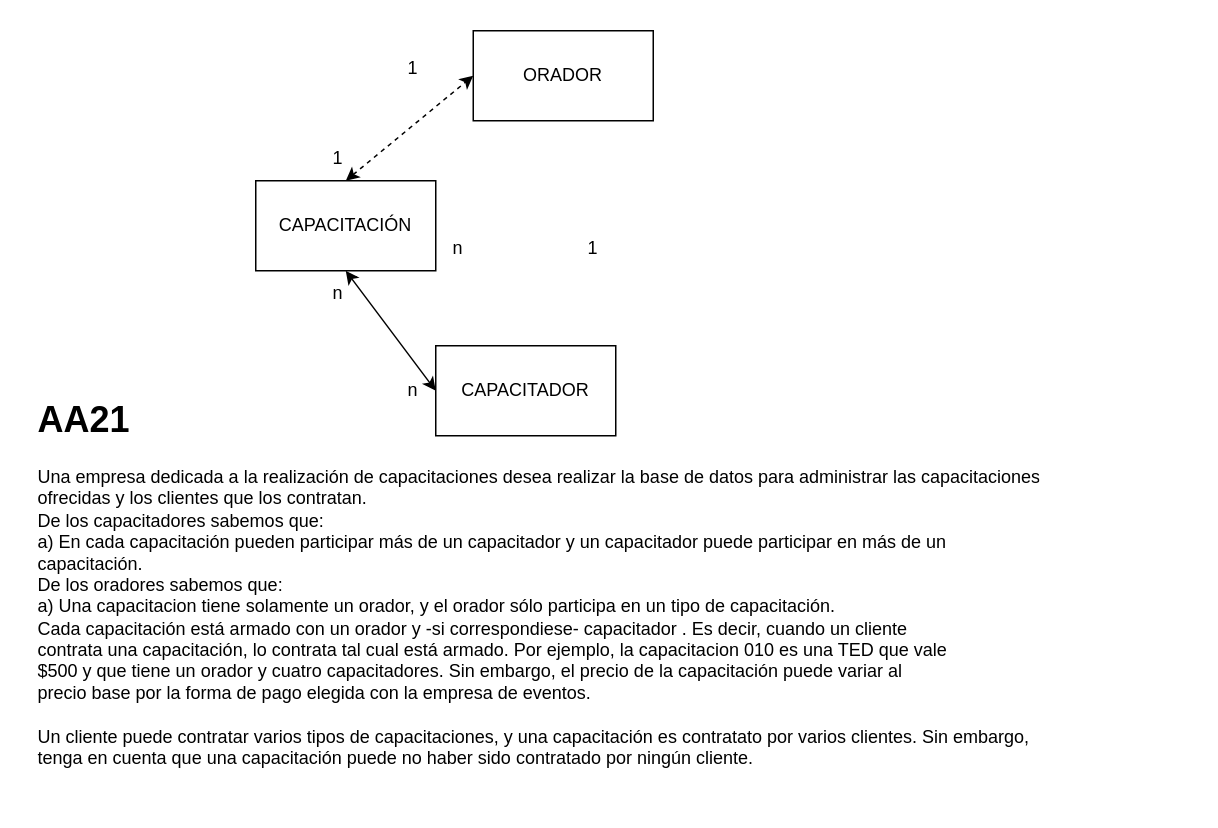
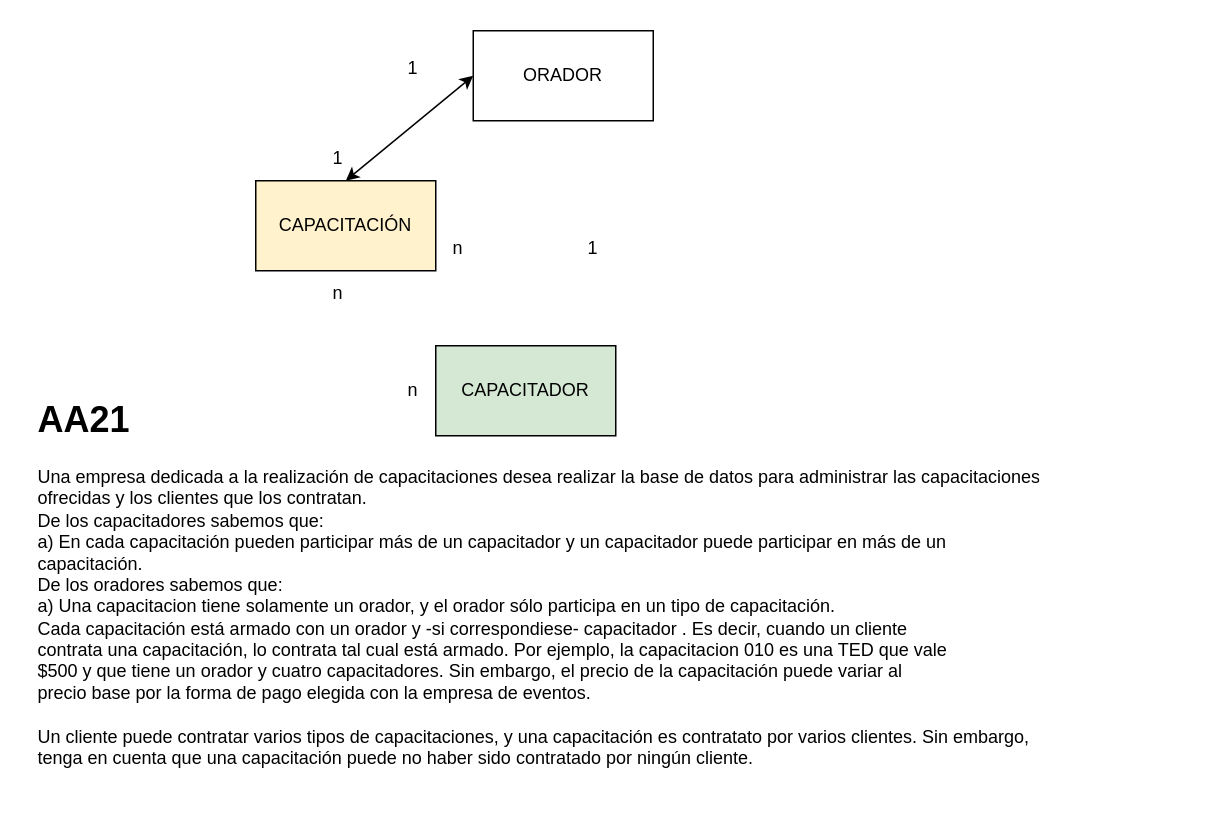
(410, 128) -> (410, 128)
(346, 226) -> (346, 226)
(391, 331) -> none
(526, 391) -> (526, 391)
